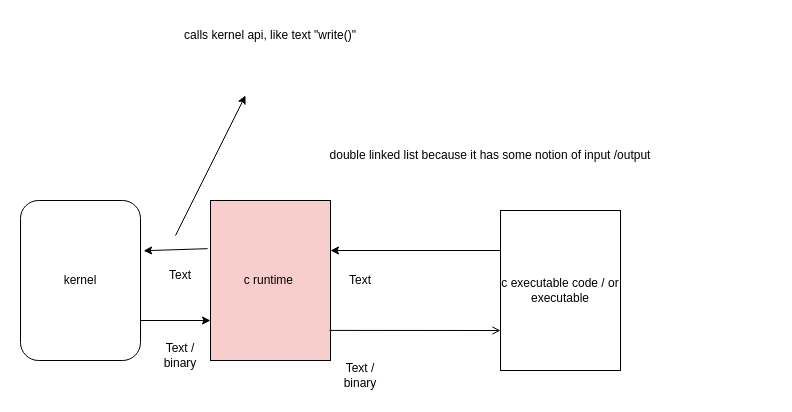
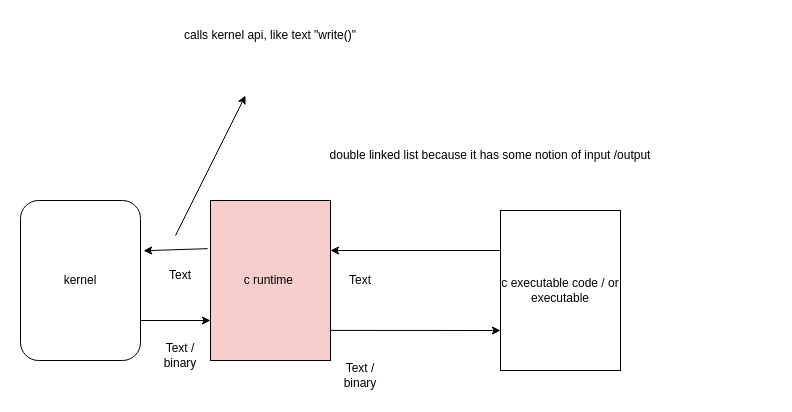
(494, 330) -> (492, 330)
